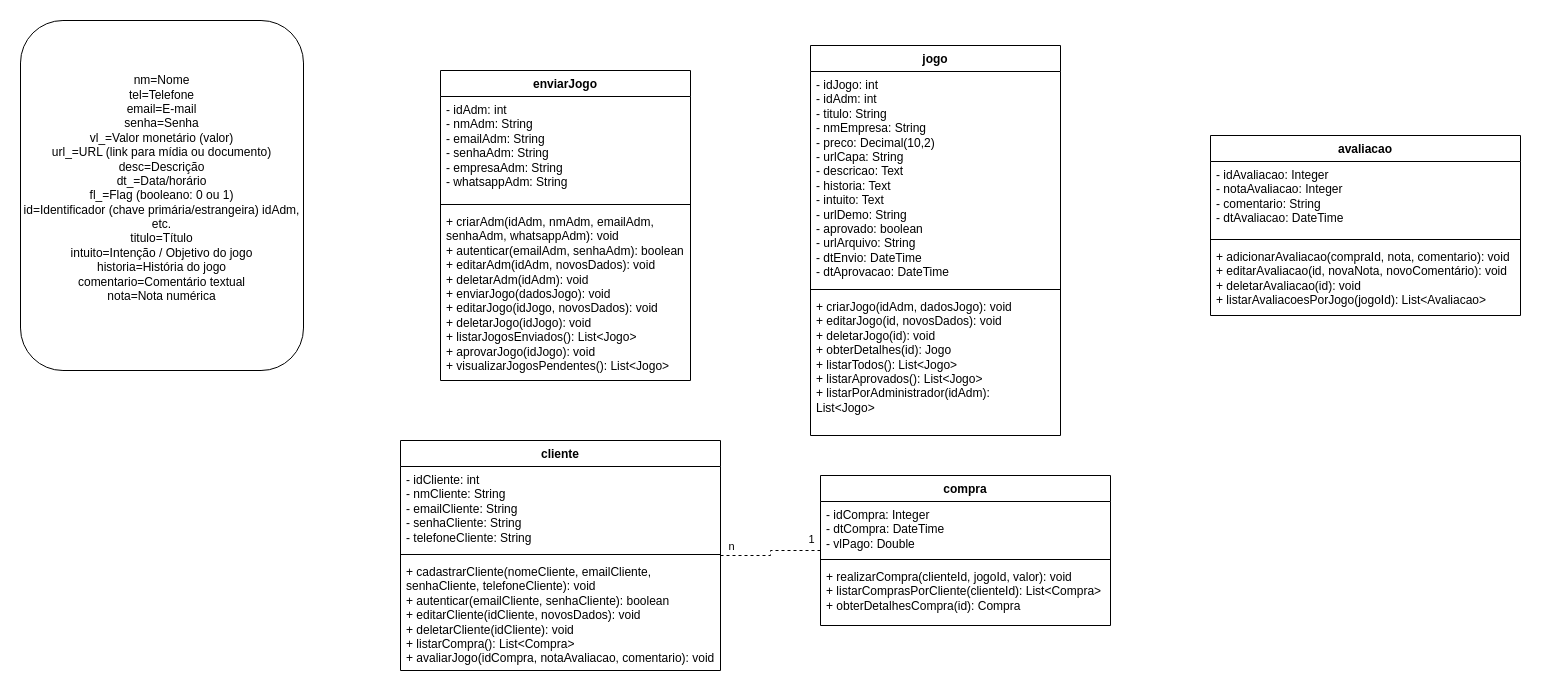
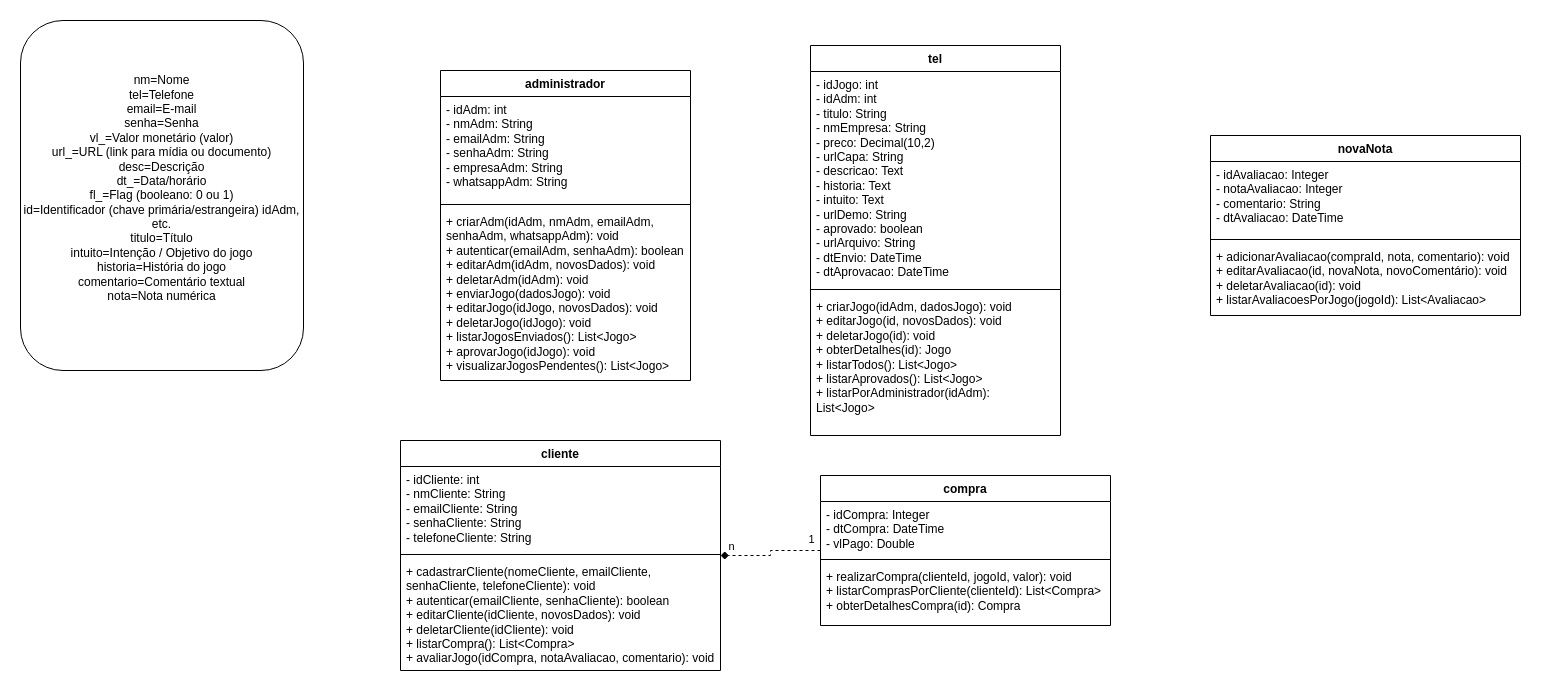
(936, 60) -> (936, 60)
(566, 85) -> (566, 85)
(1366, 150) -> (1366, 150)
(726, 556) -> (729, 556)
